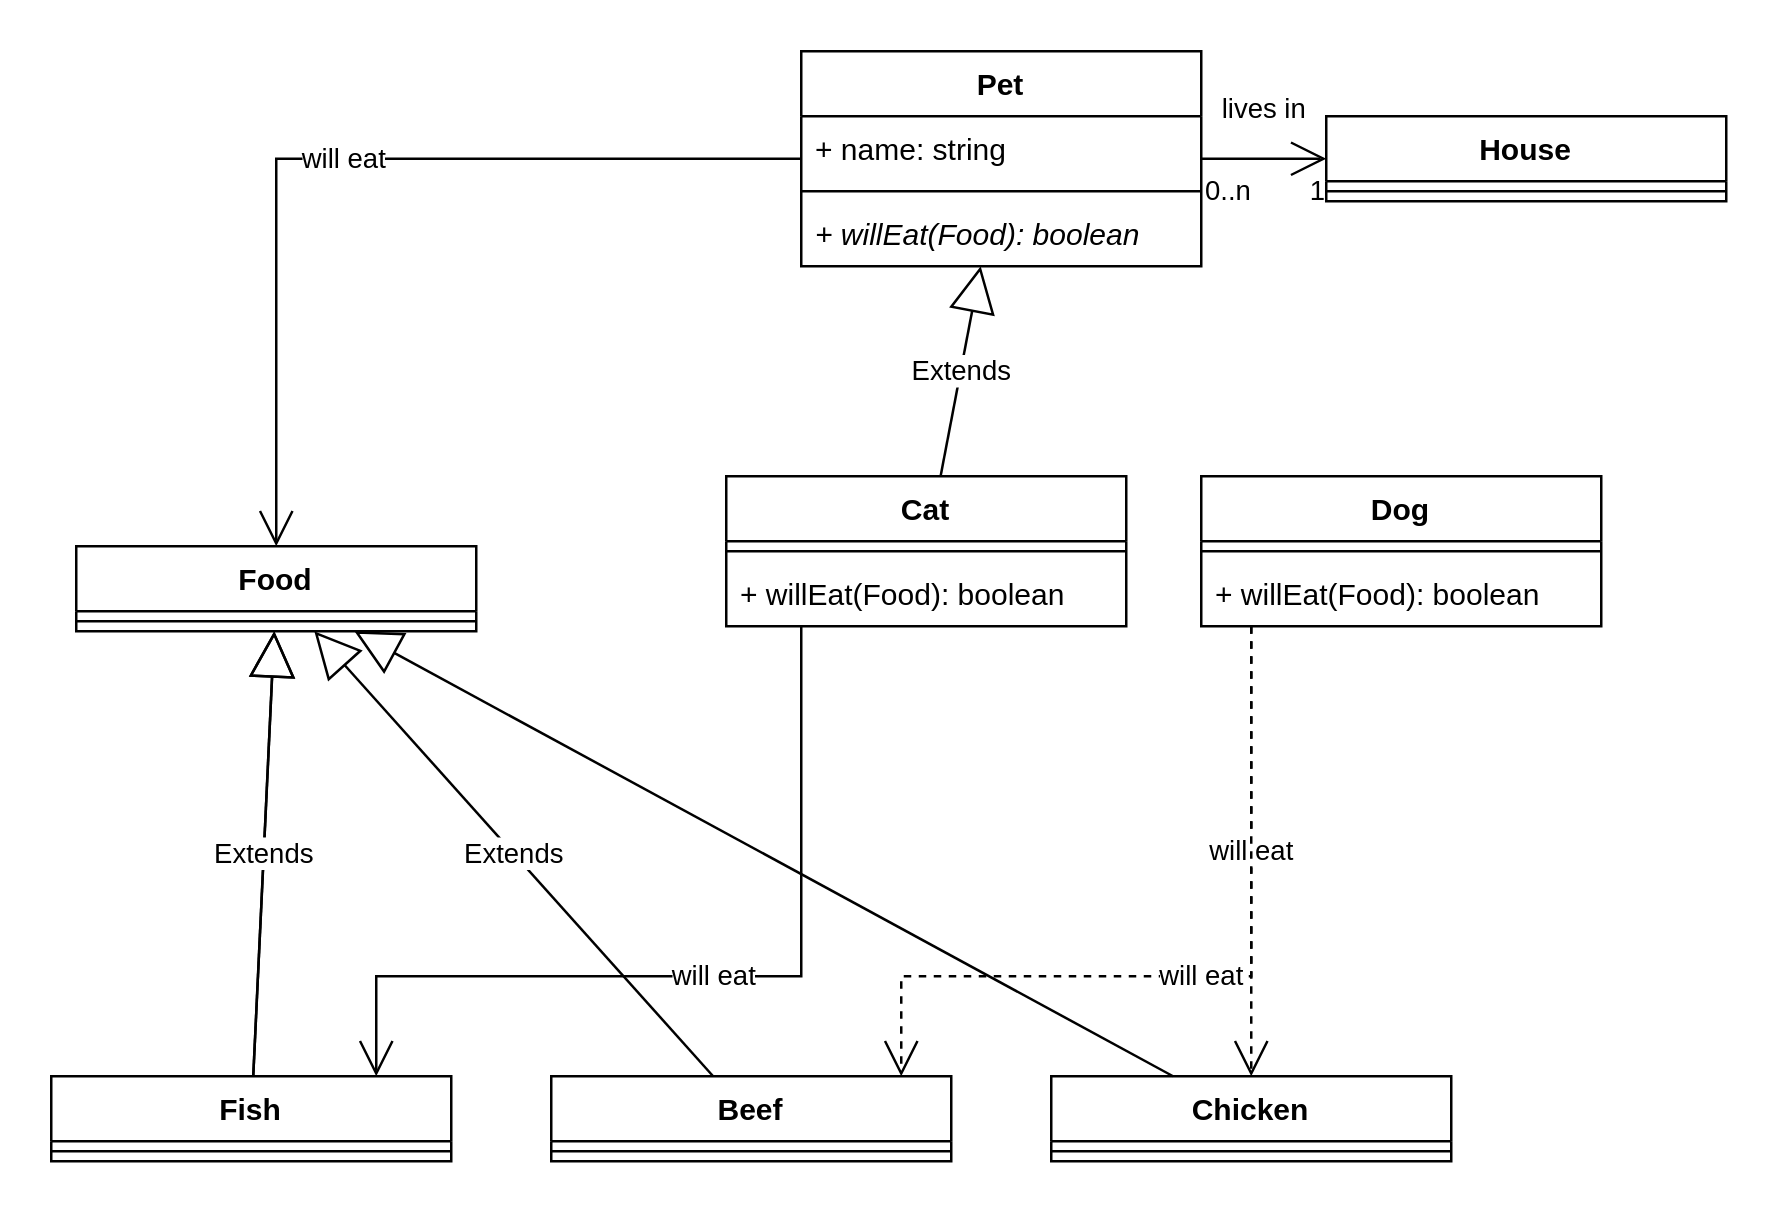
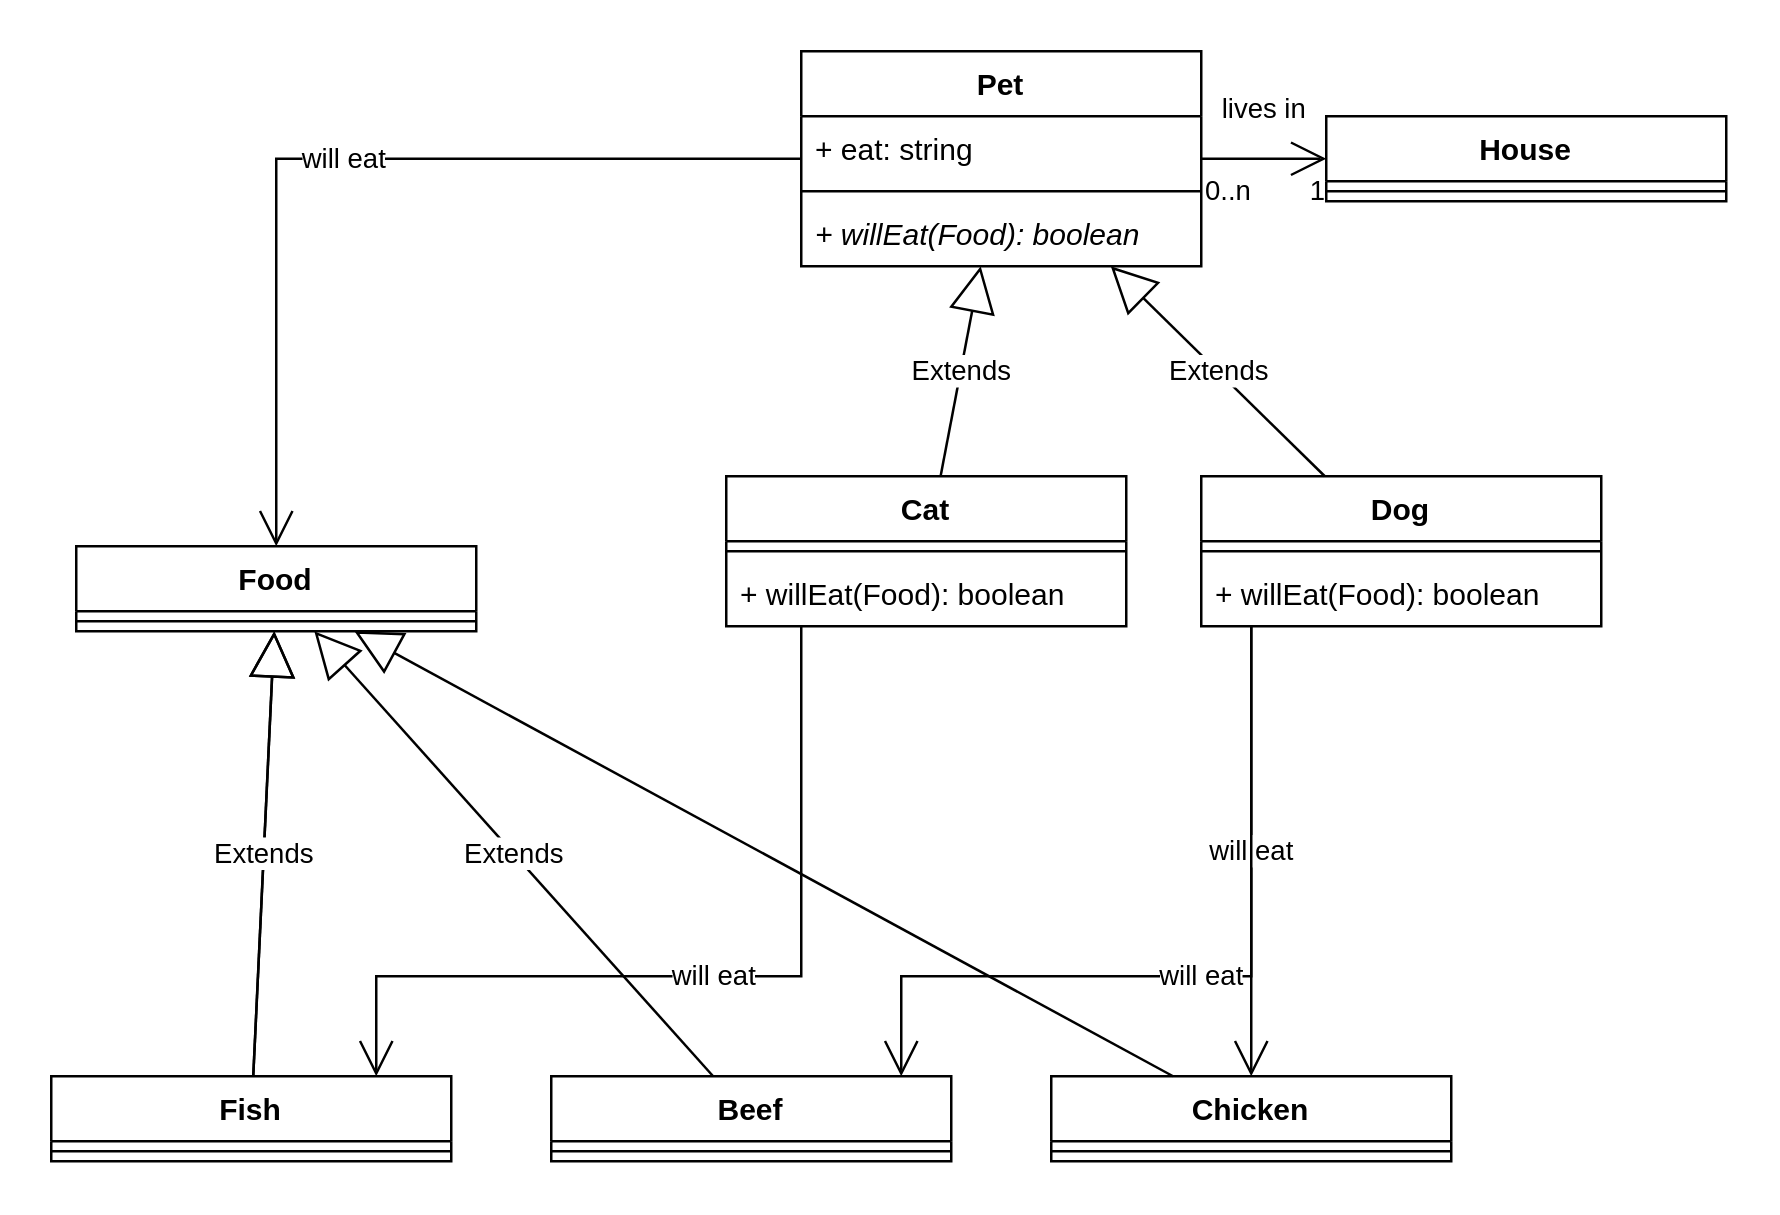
(918, 152) -> (910, 152)
none -> (1234, 387)
(901, 982) -> (901, 982)
(1251, 1025) -> (1251, 1025)
